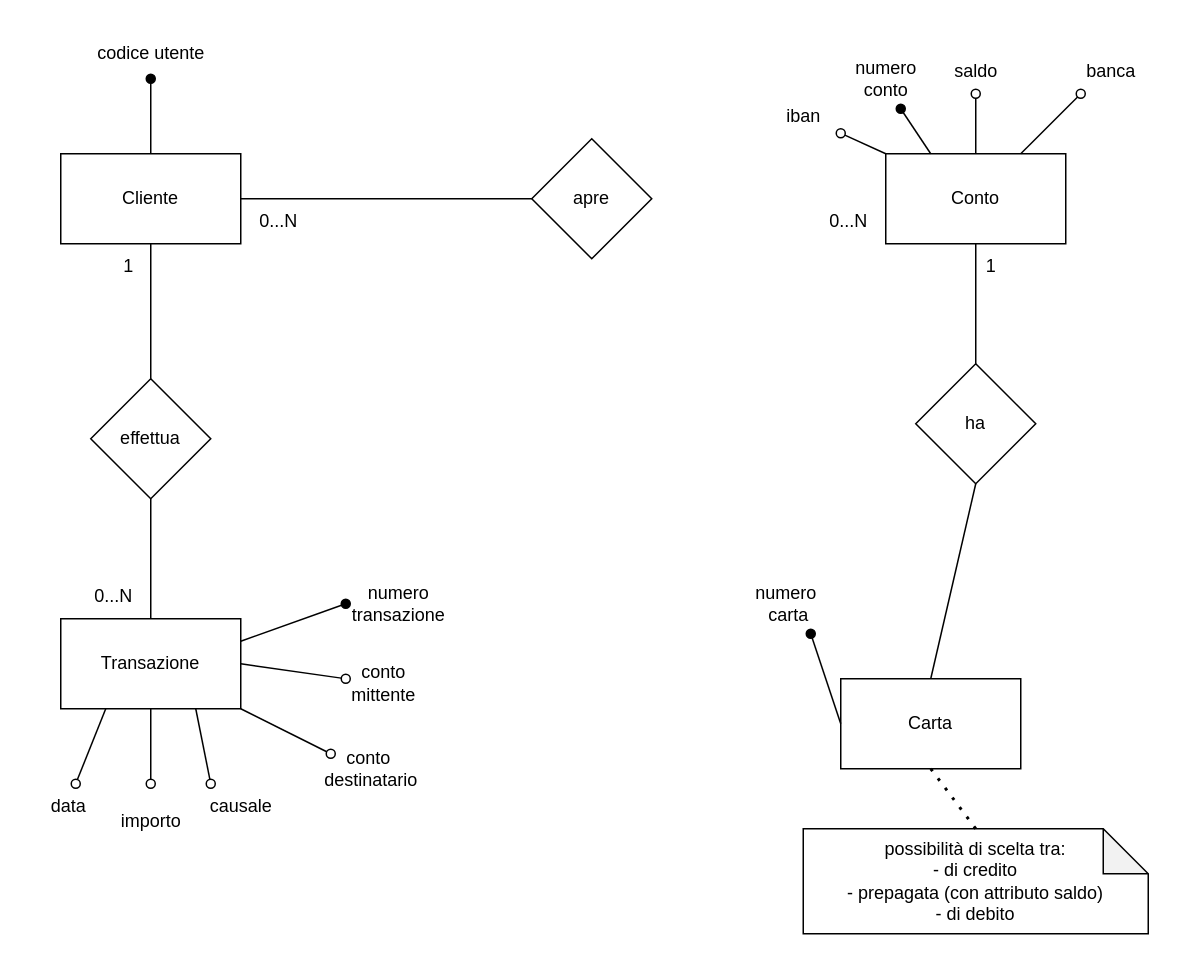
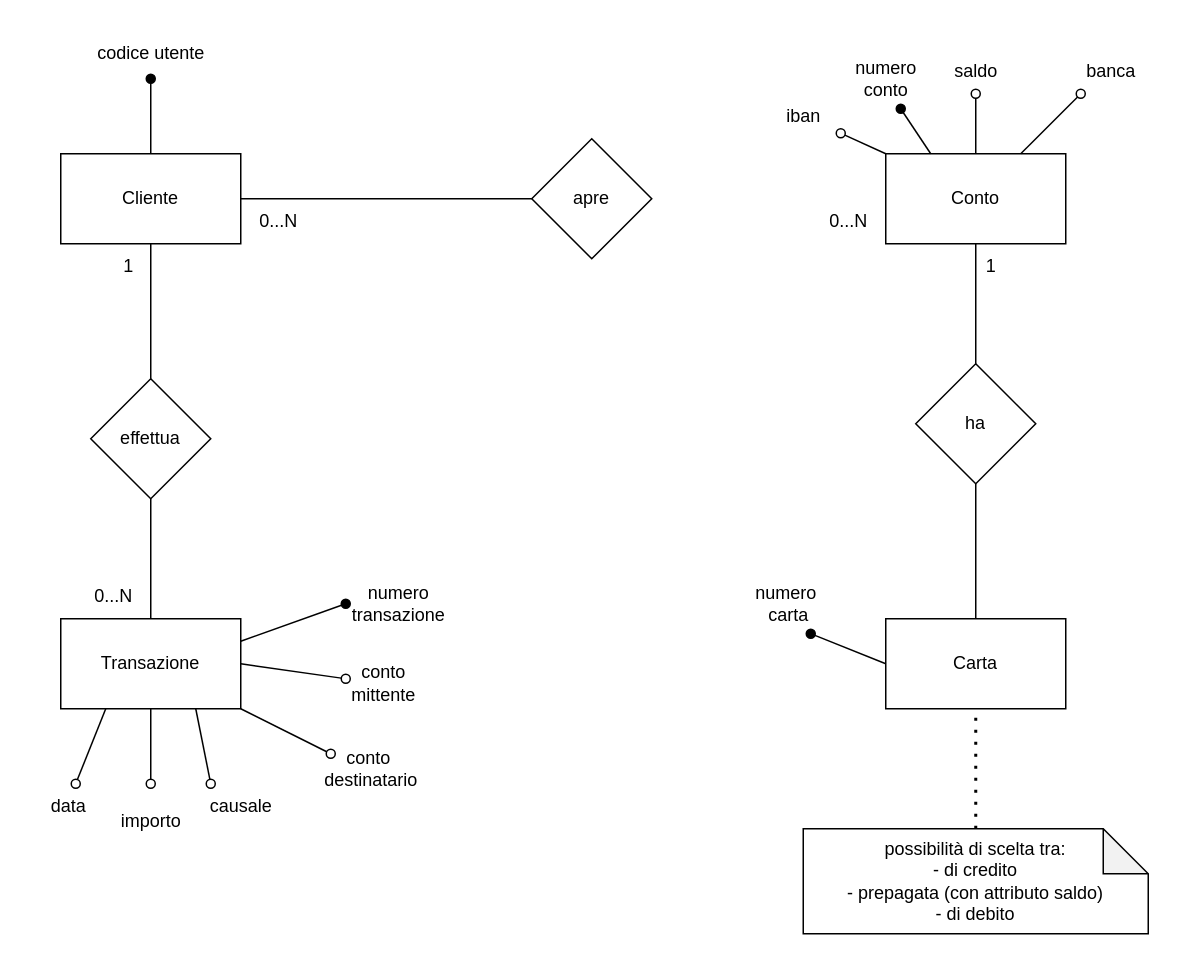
(931, 724) -> (976, 664)
